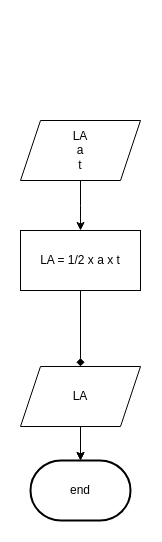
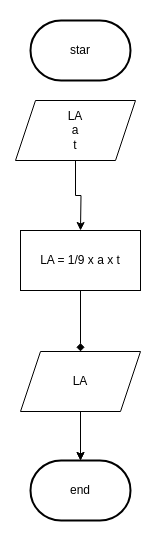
none -> (81, 51)
(81, 151) -> (76, 131)
(81, 261) -> (81, 261)
(81, 397) -> (81, 382)
